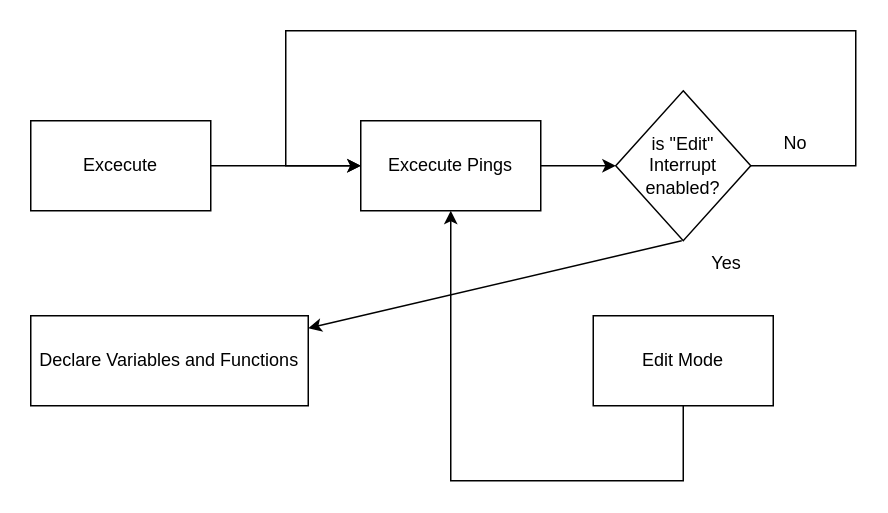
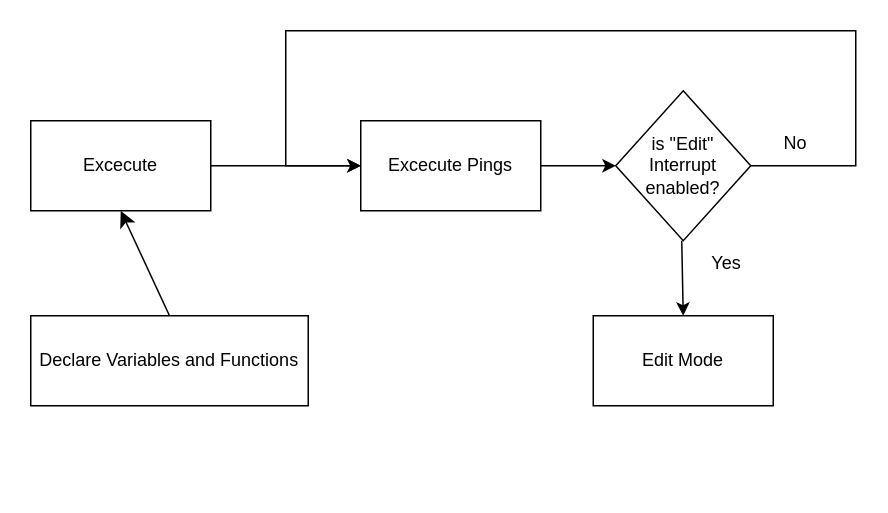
none -> (148, 269)
(500, 283) -> (682, 273)
(475, 481) -> none
